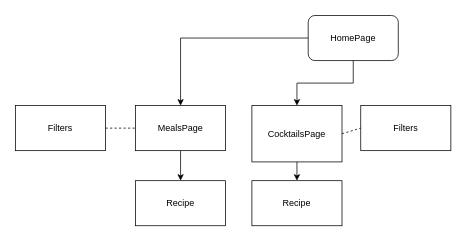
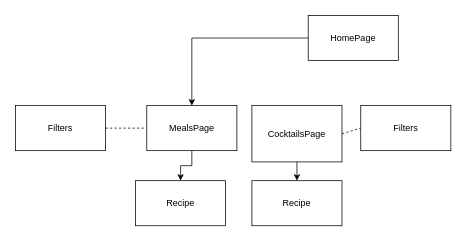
(353, 38) -> (353, 38)
(353, 73) -> none
(180, 128) -> (192, 128)
